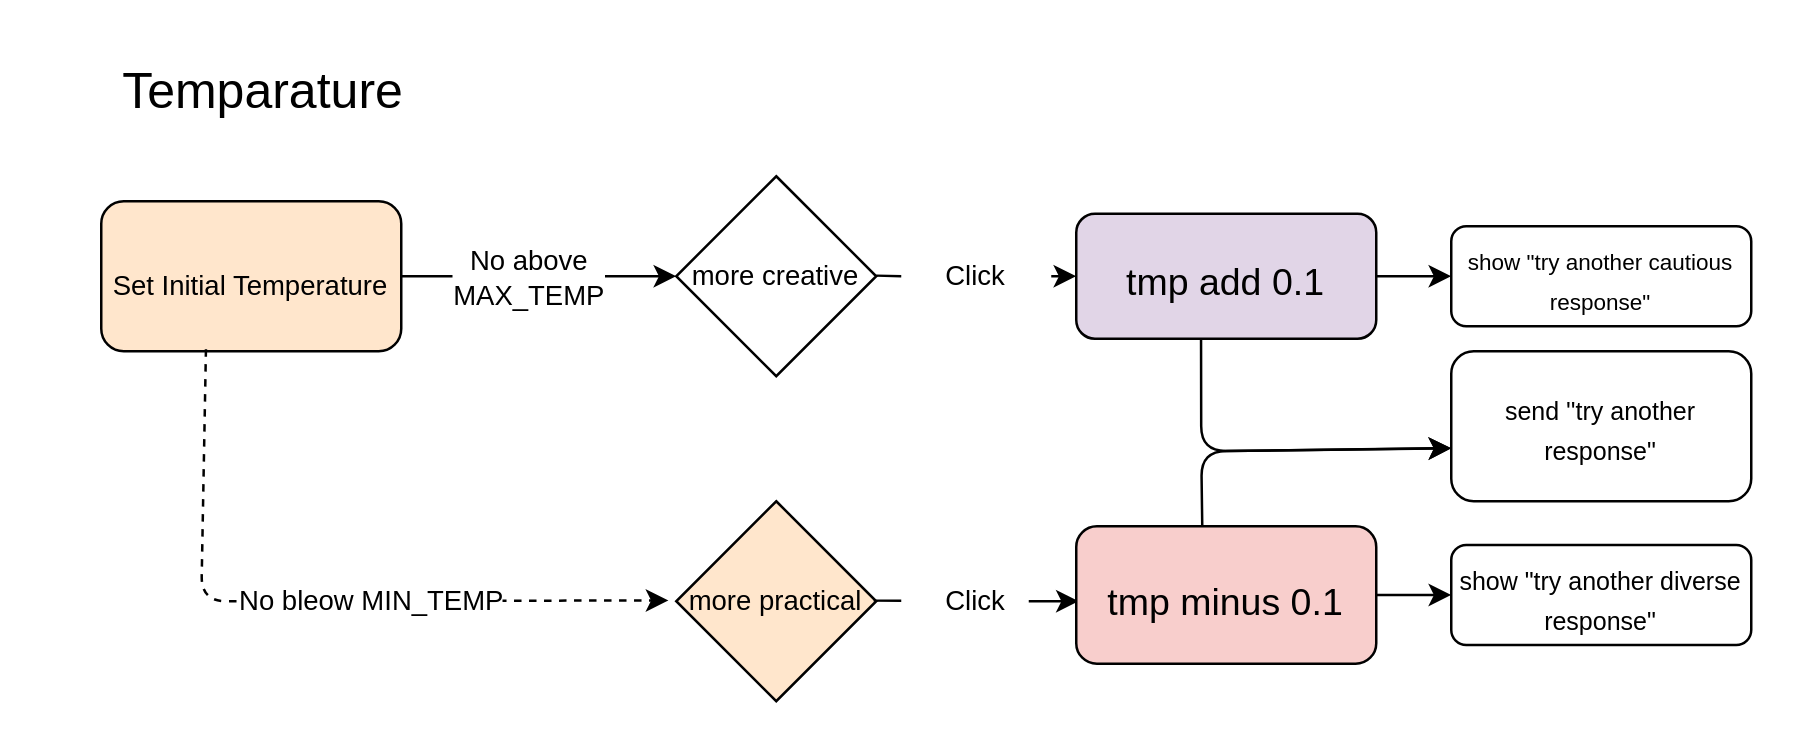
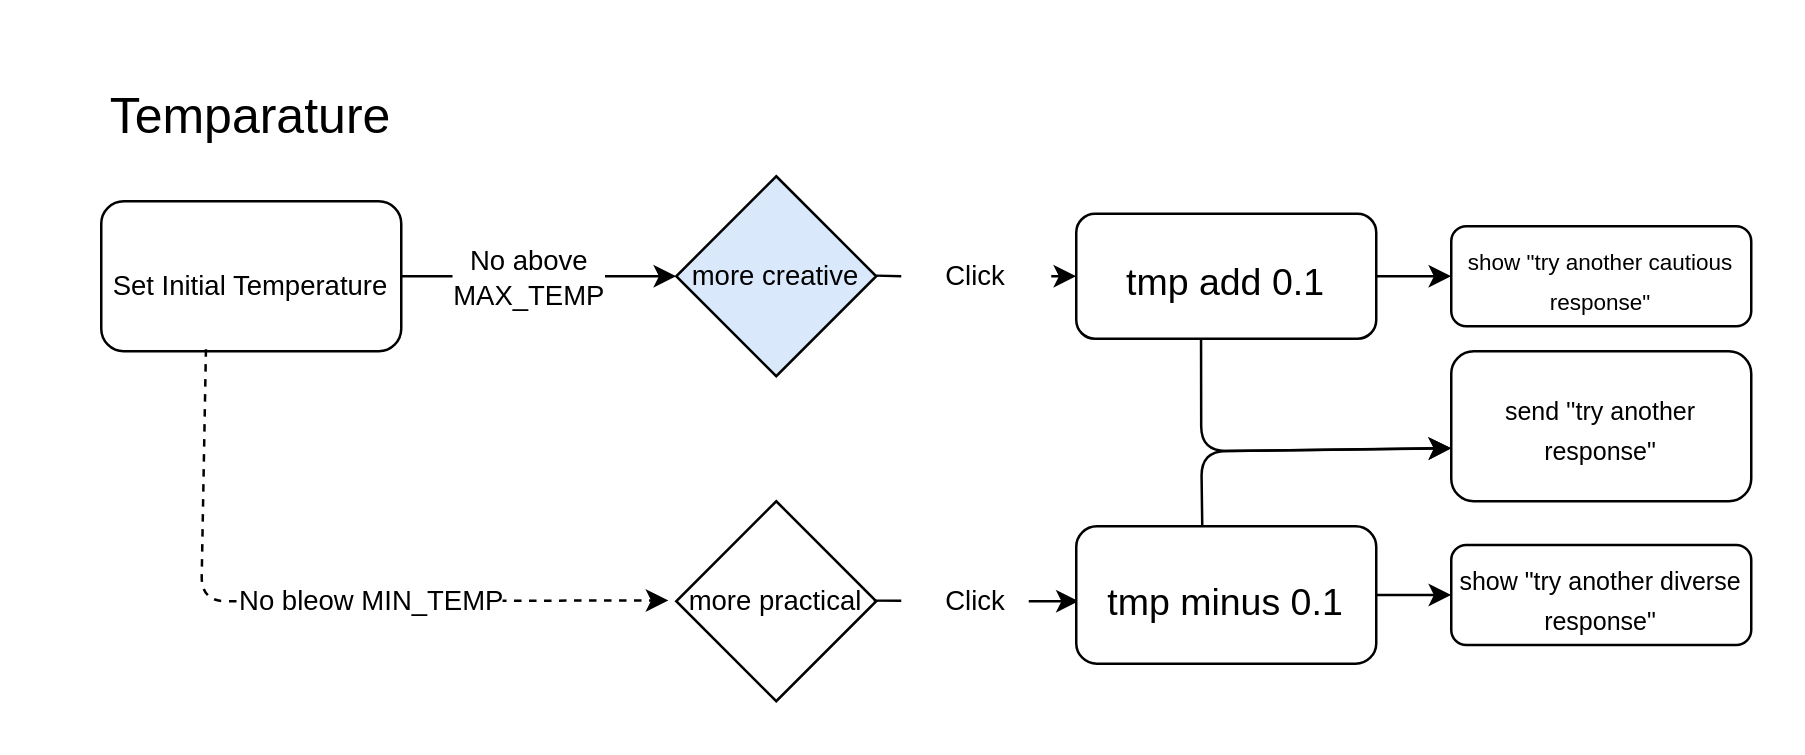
(264, 89) -> (251, 114)
(251, 276) -> (251, 276)
(776, 276) -> (776, 276)
(1226, 276) -> (1226, 276)
(1226, 595) -> (1226, 595)
(776, 601) -> (776, 601)
